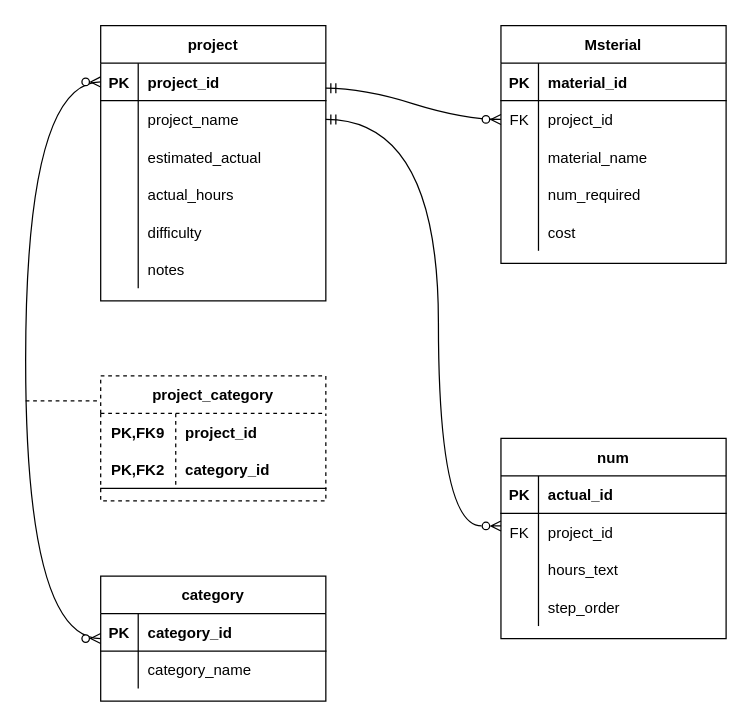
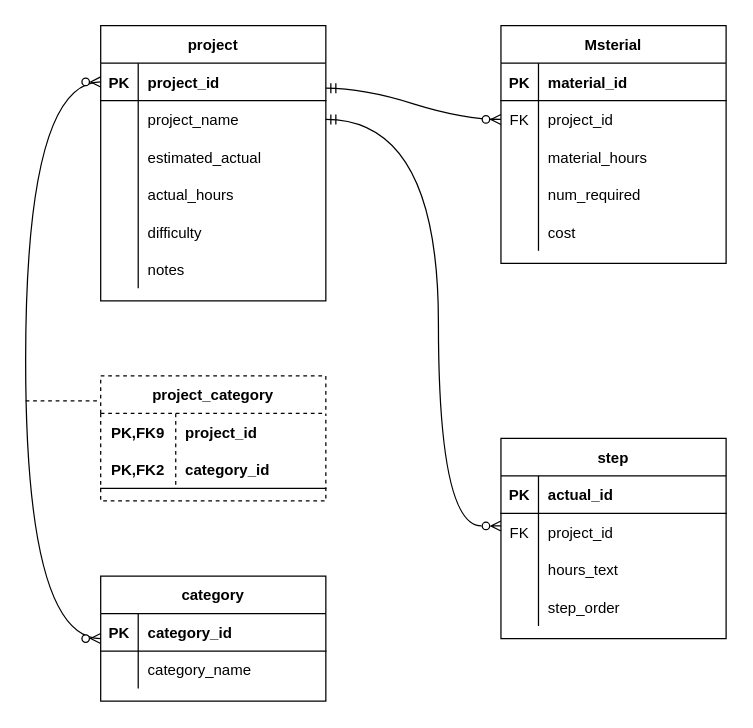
(598, 158) -> (602, 158)
(613, 458) -> (613, 458)
